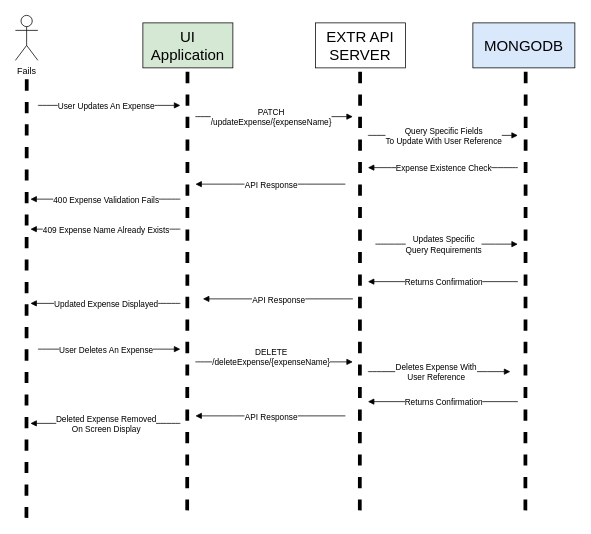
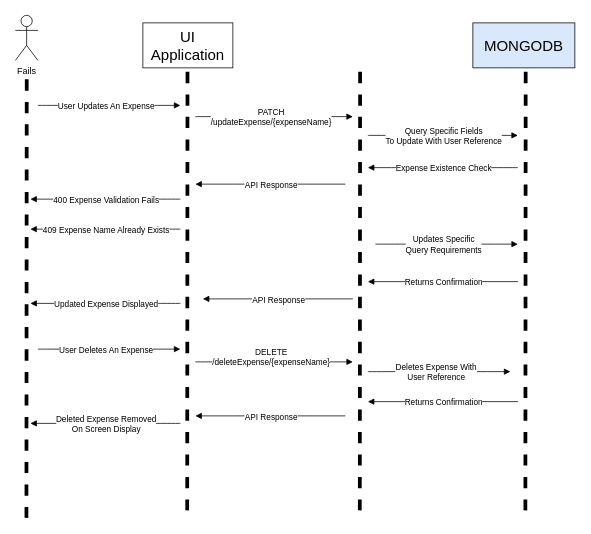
(188, 45) -> (188, 45)
(360, 45) -> none
